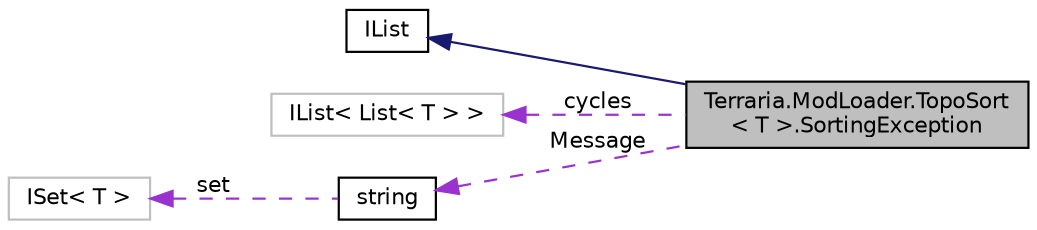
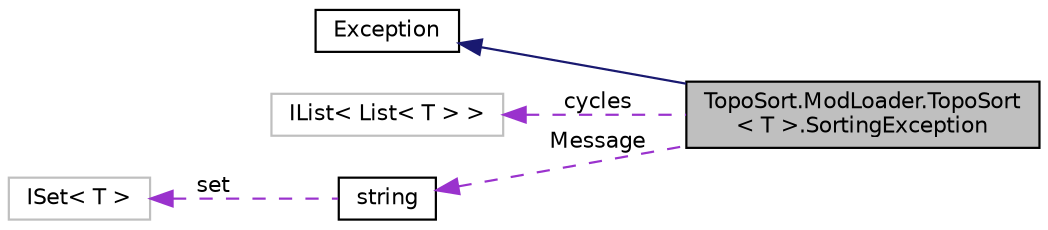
(387, 31) -> (387, 31)
(857, 115) -> (863, 115)
